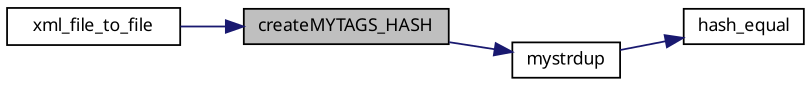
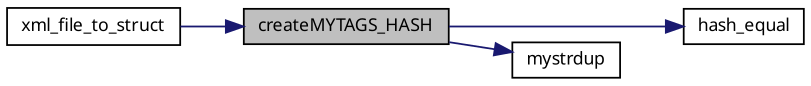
(94, 26) -> (94, 26)
(643, 46) -> (557, 26)
